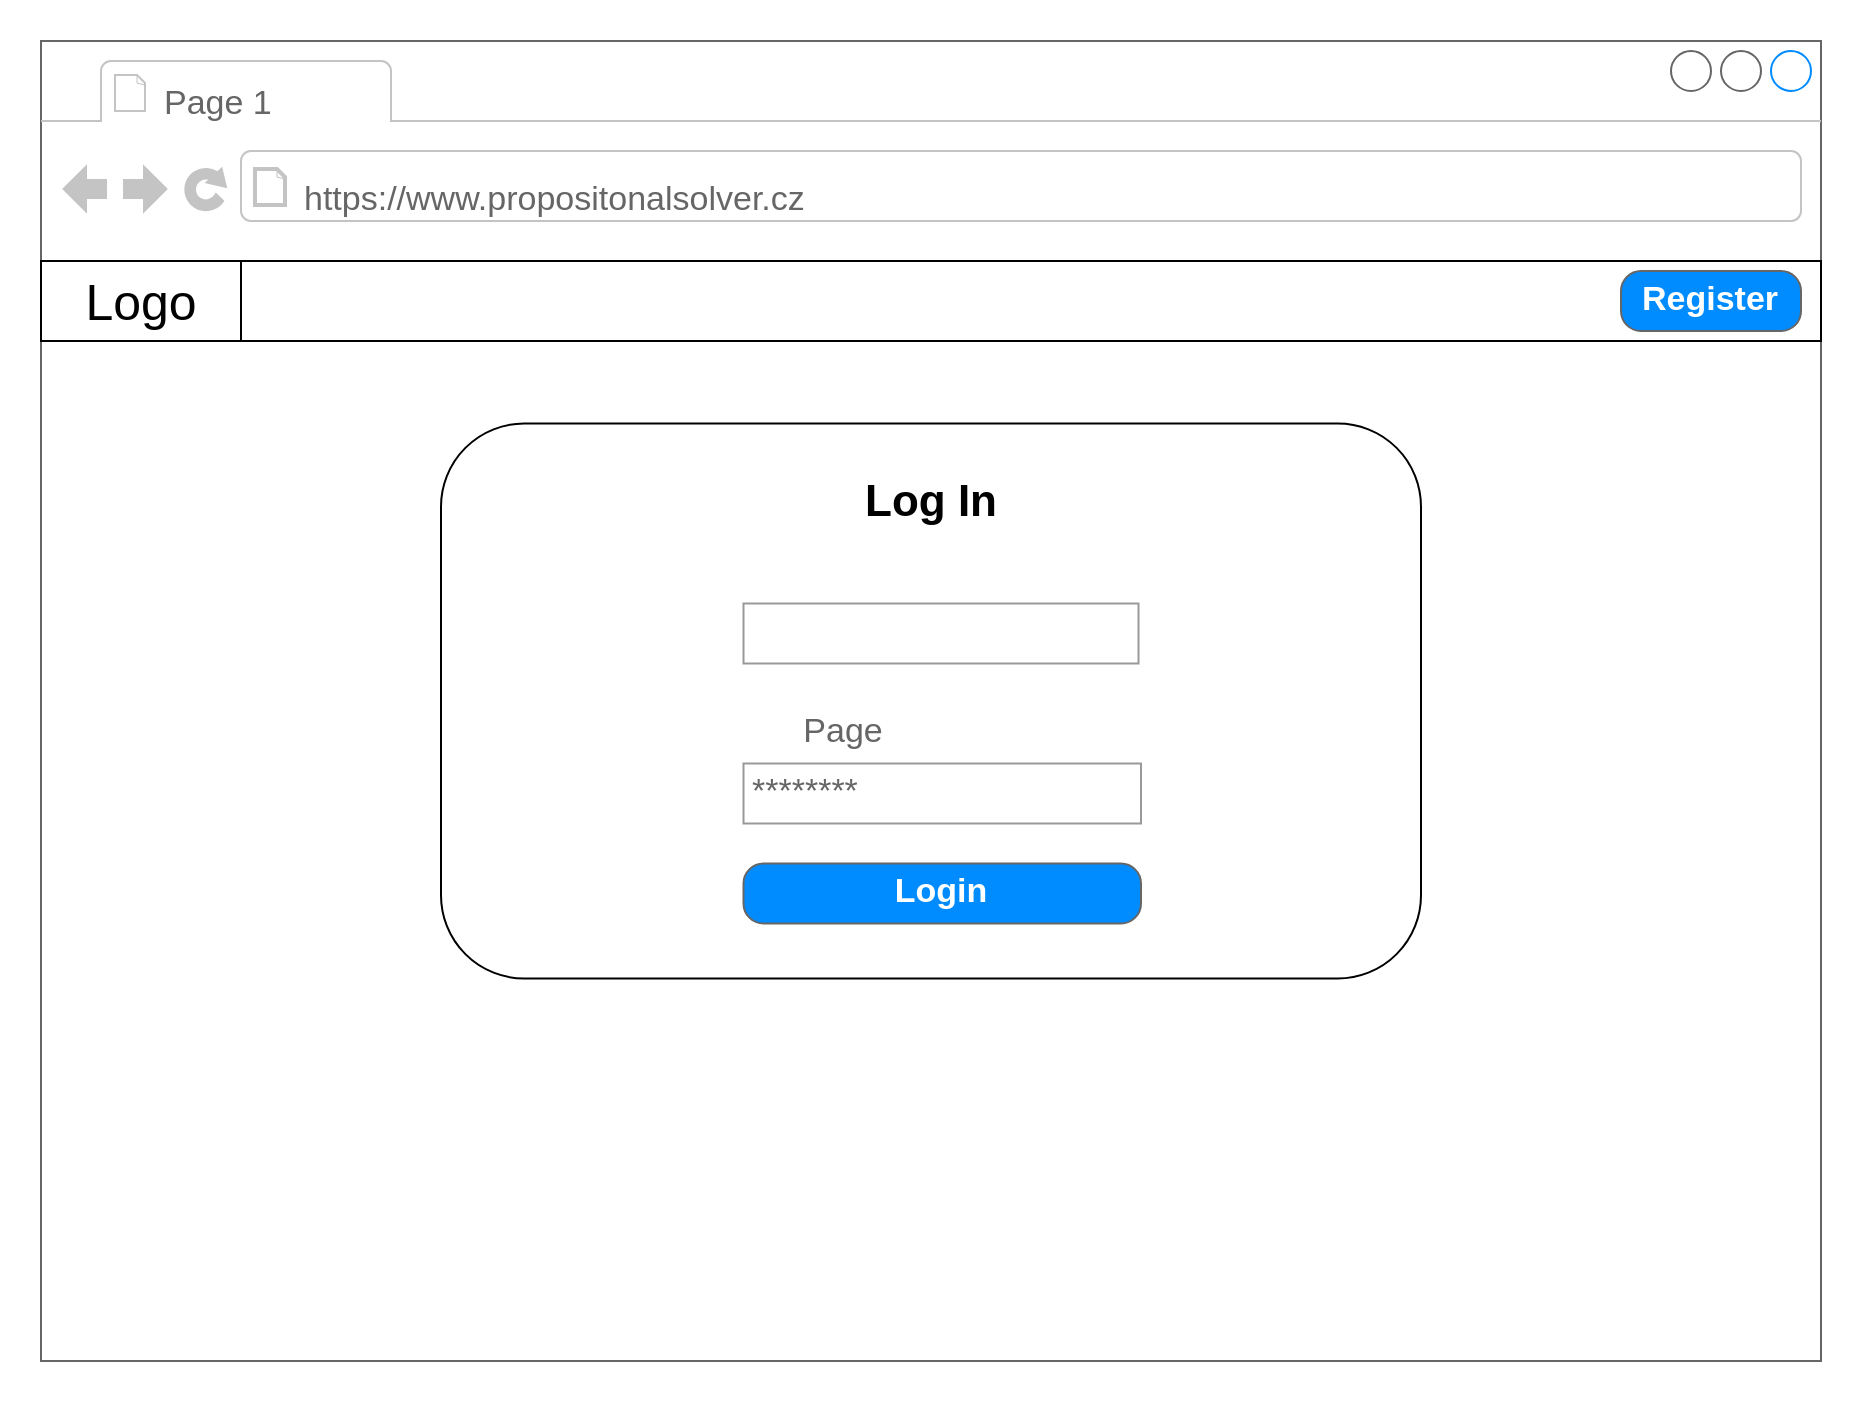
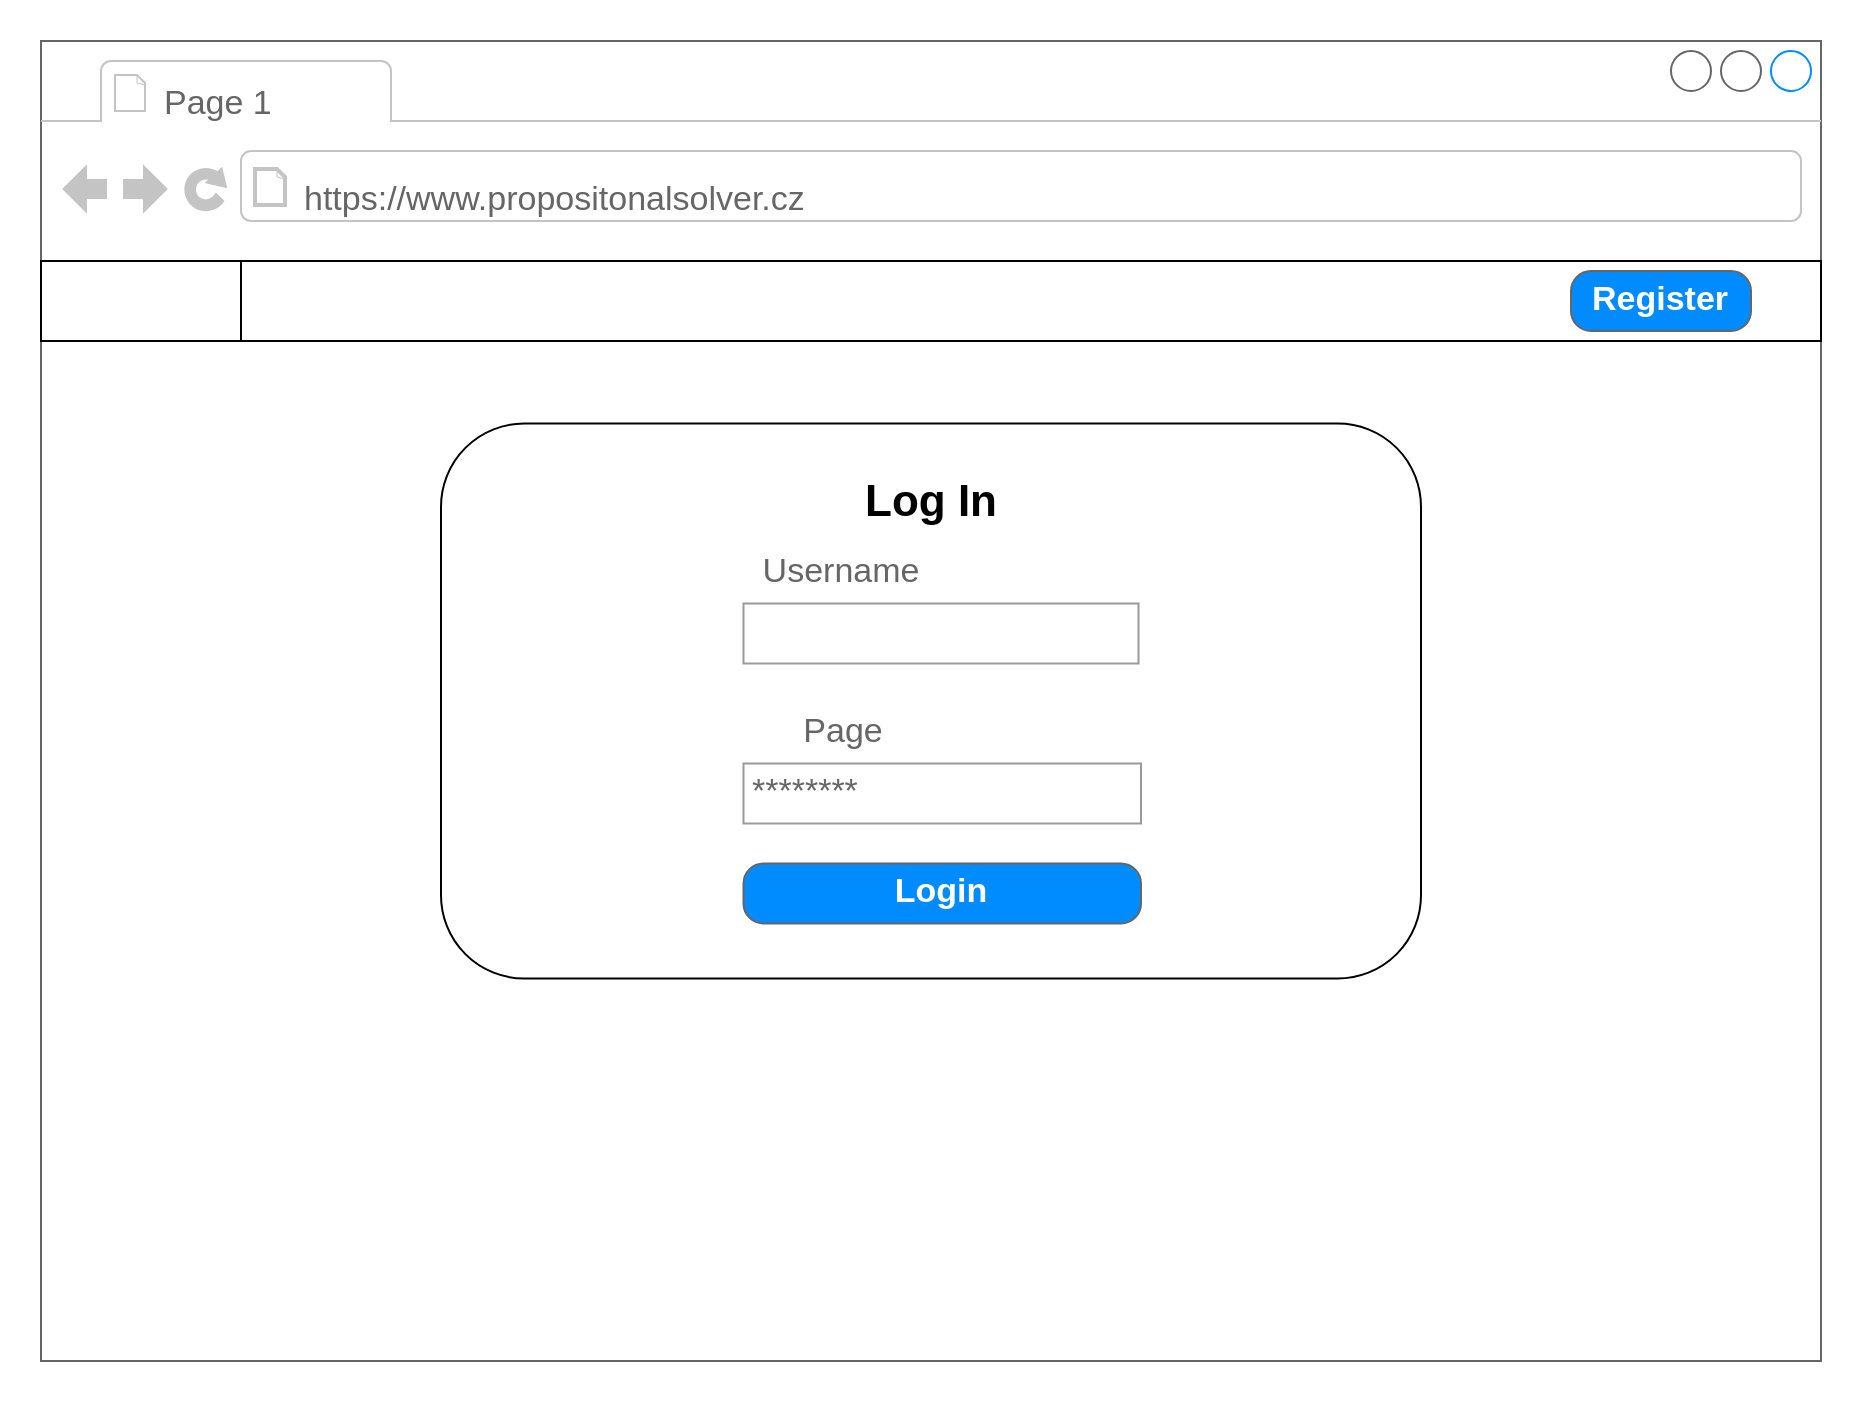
(141, 301) -> none
(1711, 301) -> (1661, 301)
none -> (841, 574)
